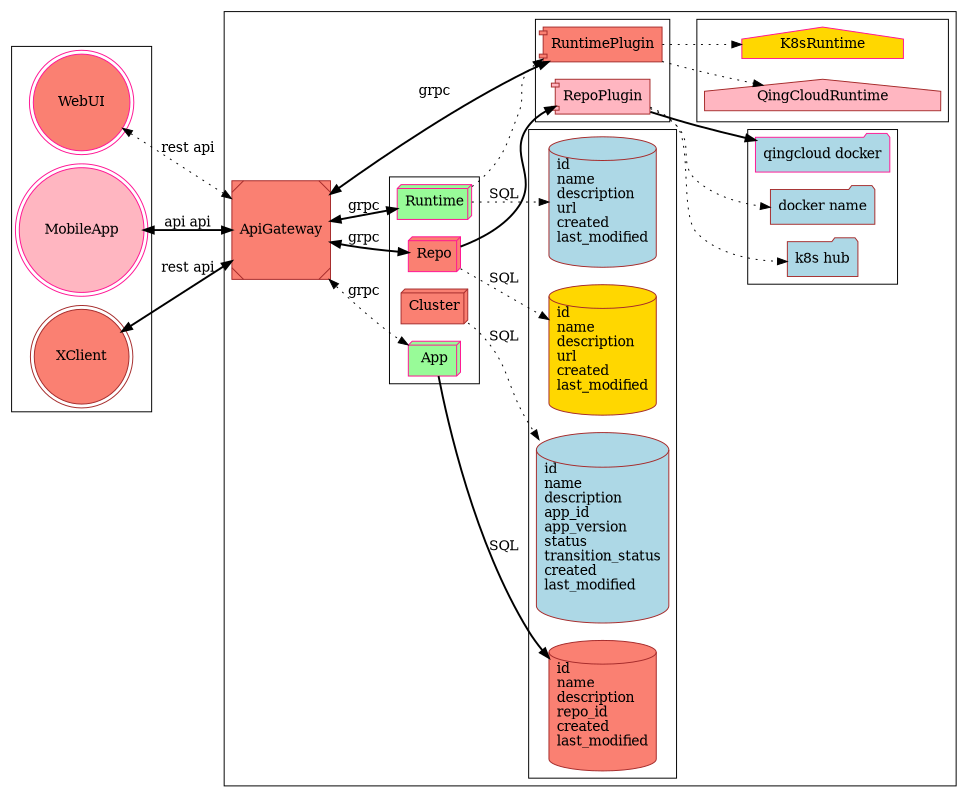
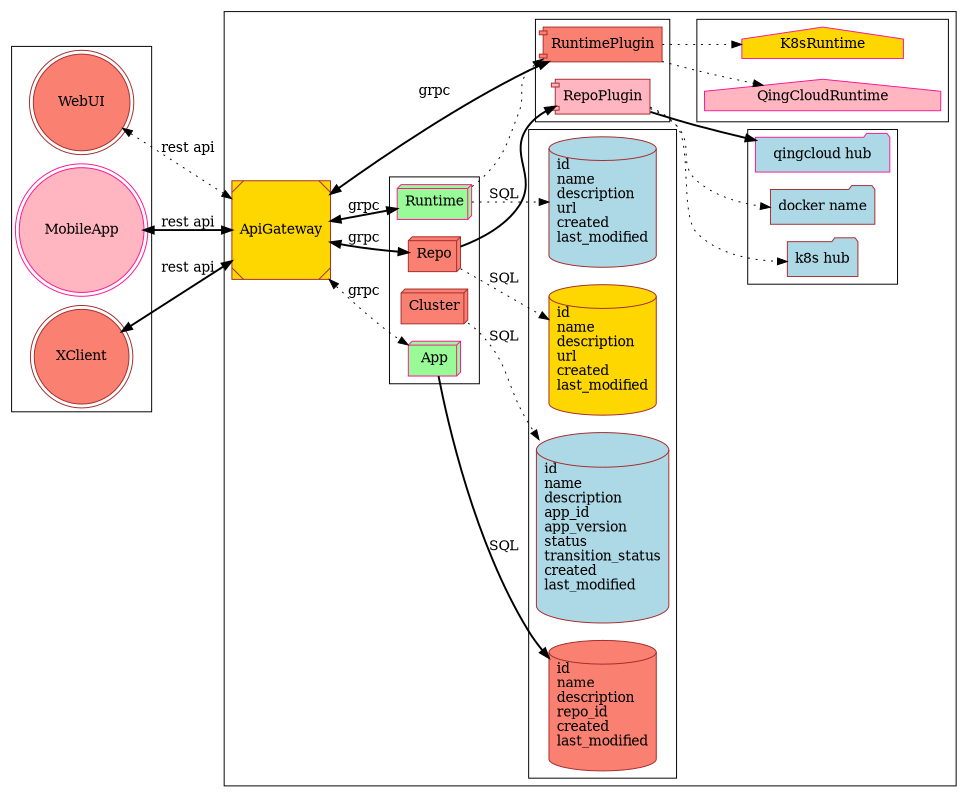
(823, 97) -> (823, 97)
(82, 102) -> (82, 102)
(823, 155) -> (823, 155)
(188, 223) -> (188, 223)
(281, 230) -> (281, 230)
(434, 254) -> (434, 254)
